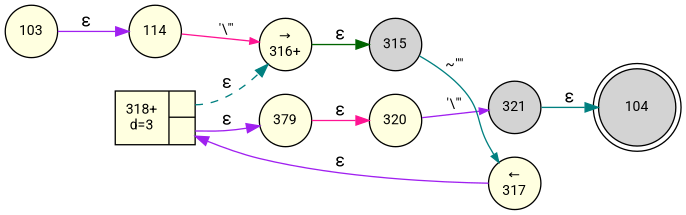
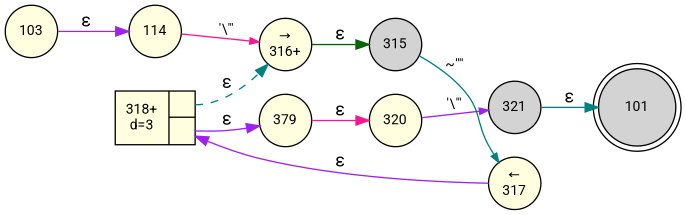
(637, 107) -> (637, 107)
